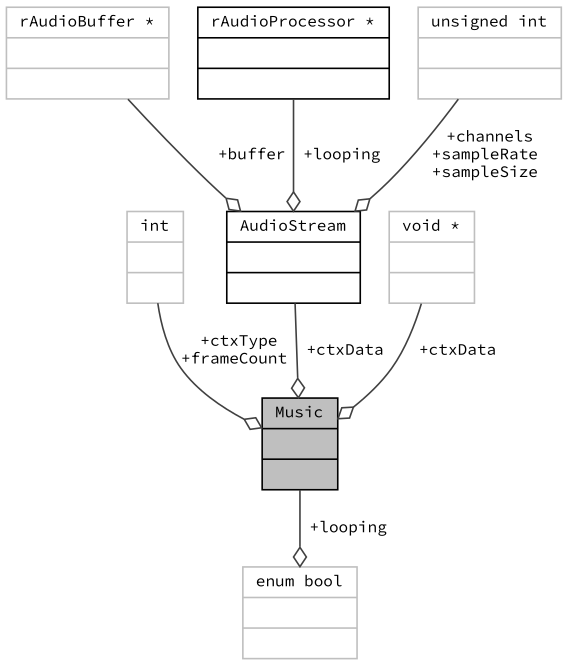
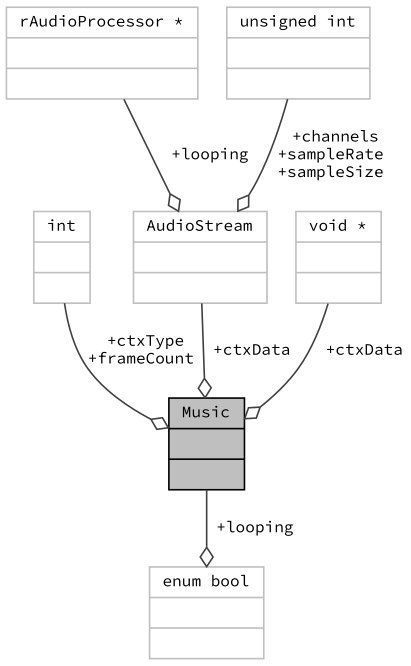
(88, 53) -> none
(294, 53) -> (102, 53)
(294, 257) -> (200, 257)
